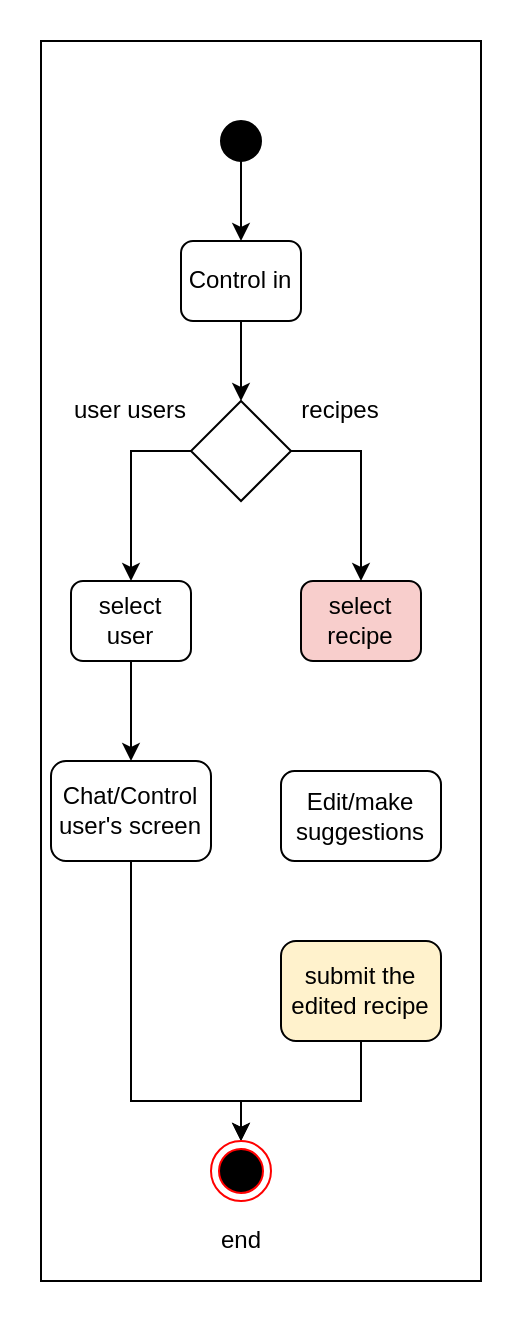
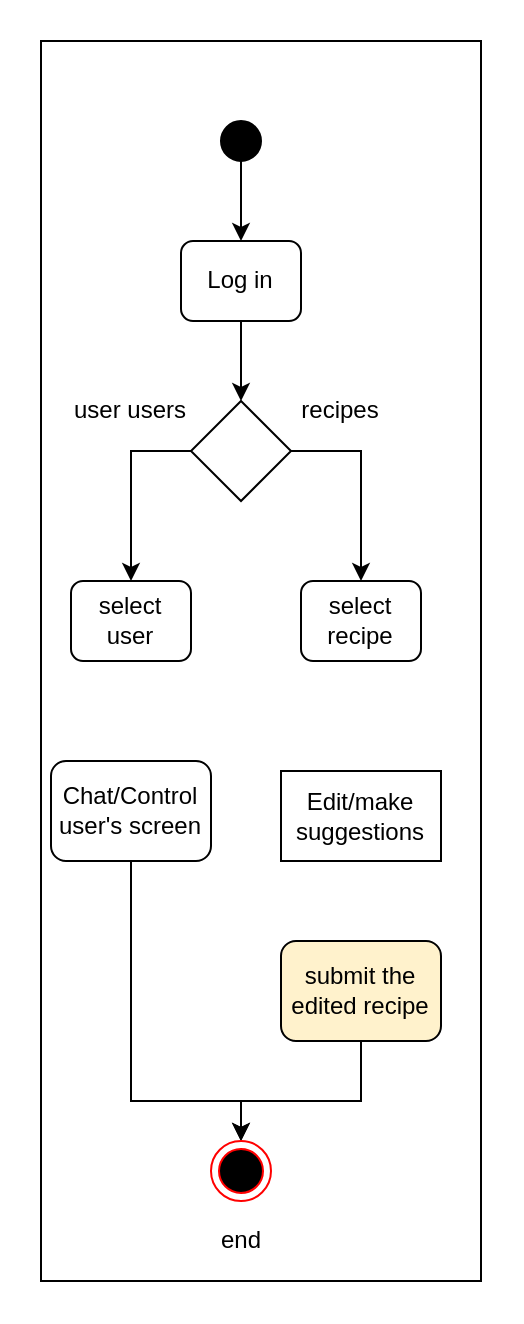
(241, 281) -> (241, 281)
(361, 621) -> (361, 621)
(131, 704) -> none
(361, 816) -> (361, 816)
